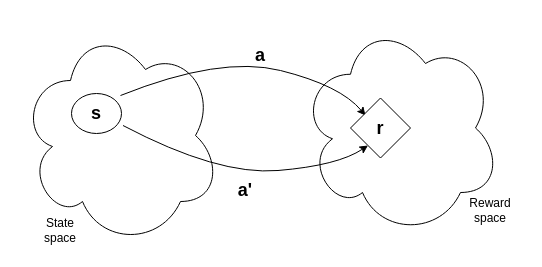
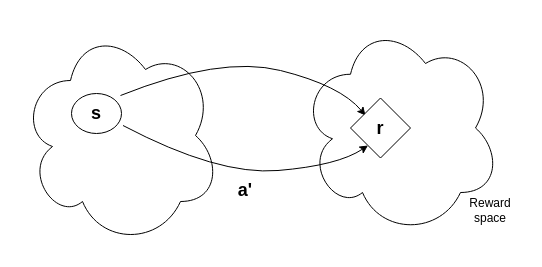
(261, 56) -> none
(61, 231) -> none
